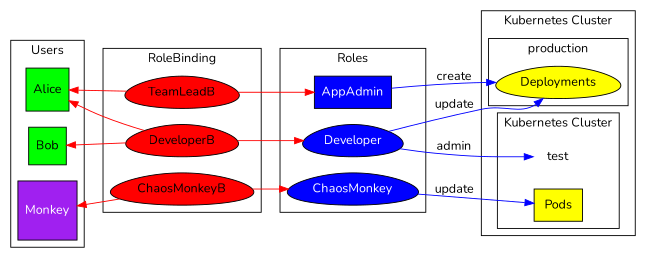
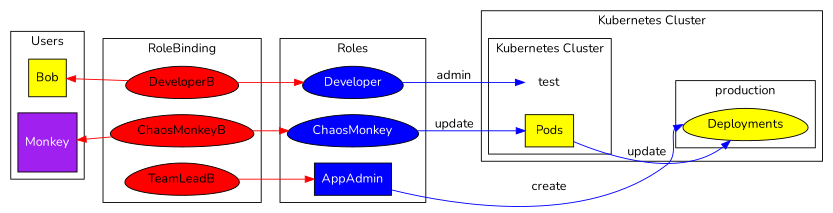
(47, 90) -> none
(462, 114) -> (649, 162)
(47, 146) -> (47, 78)
